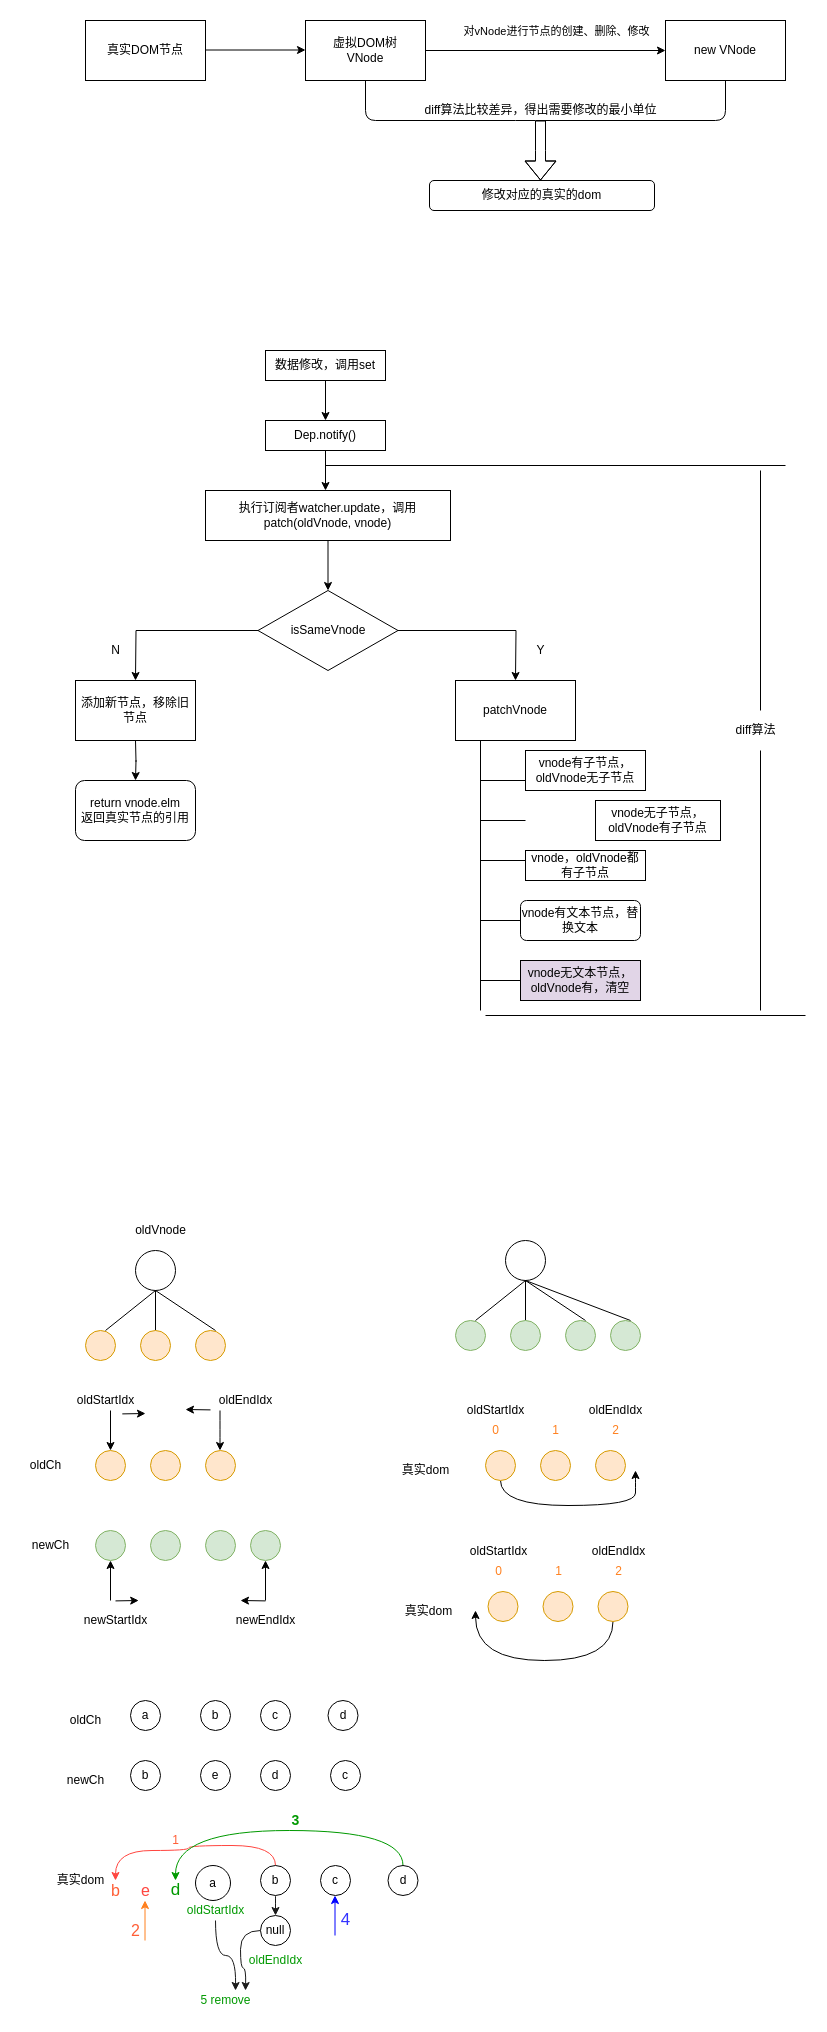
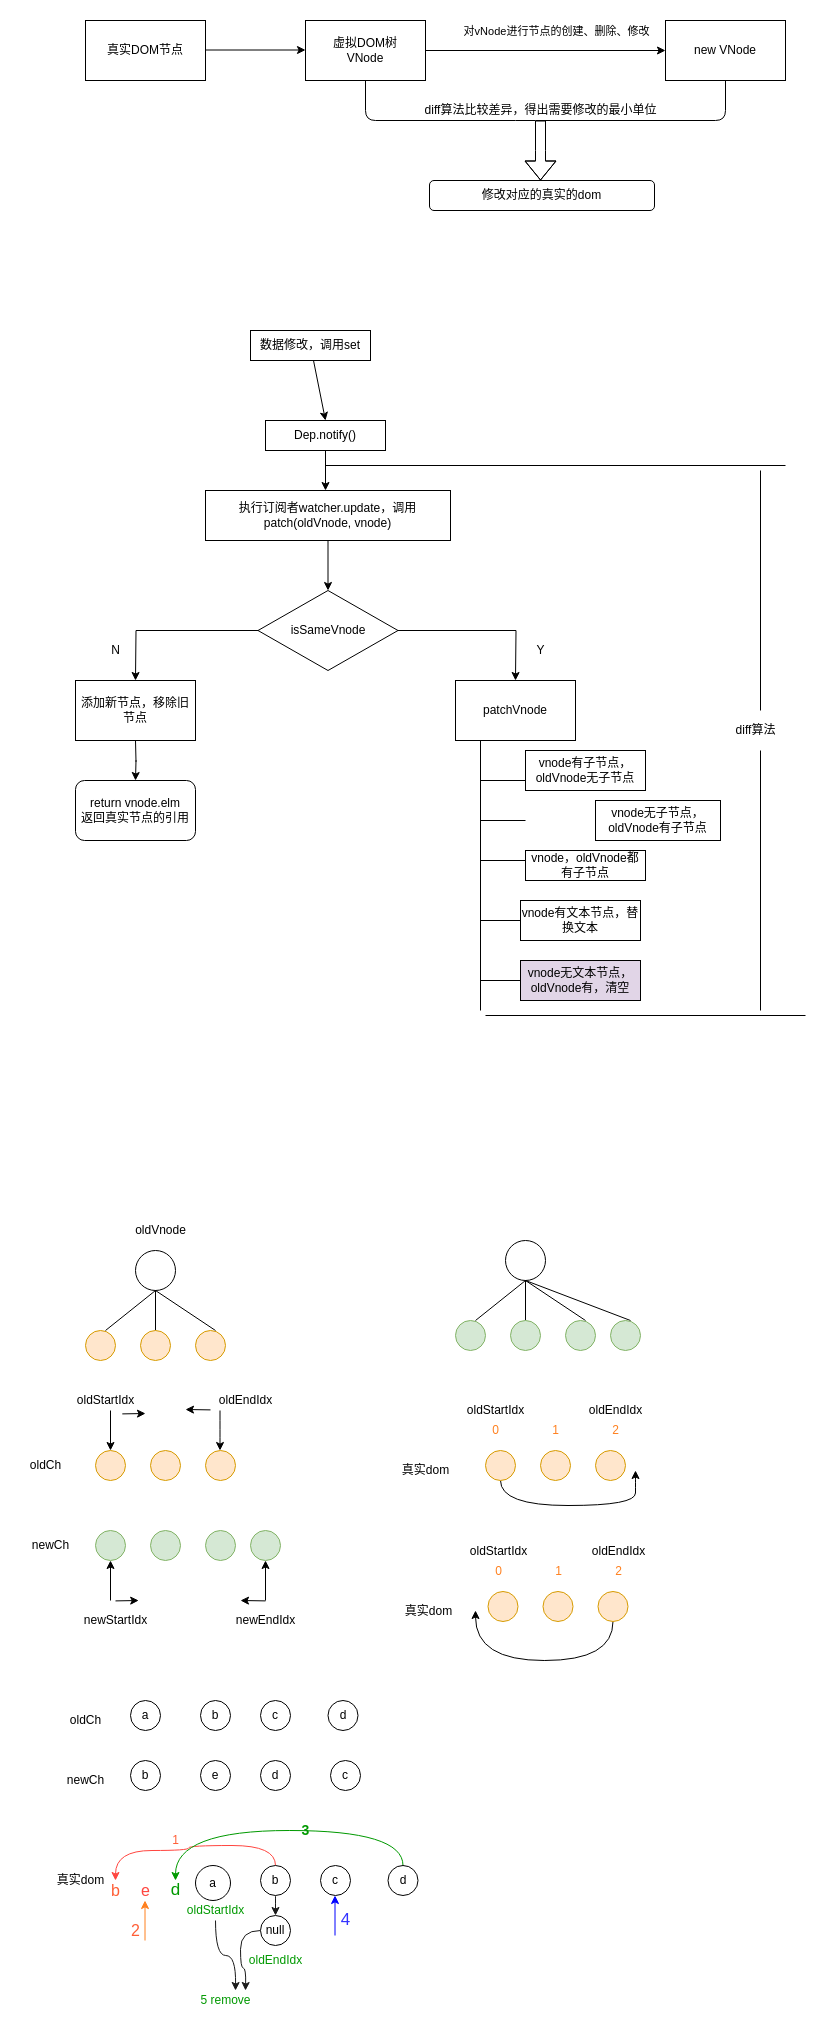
(326, 366) -> (311, 346)
(581, 921) -> (581, 921)
(296, 1821) -> (306, 1831)
